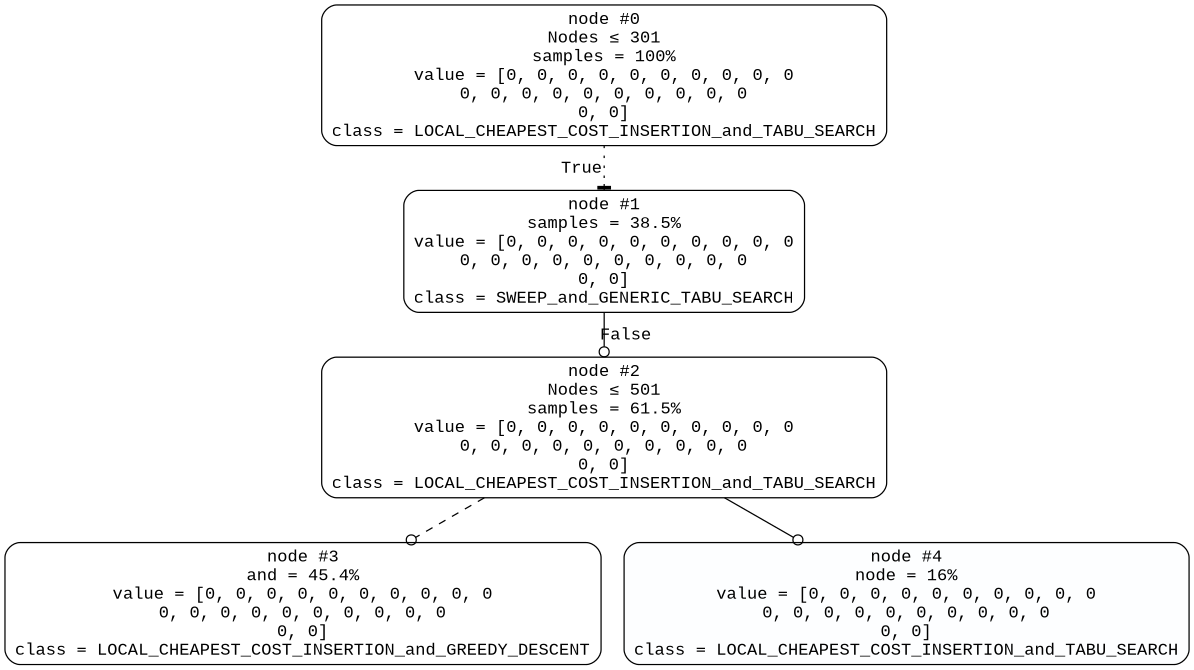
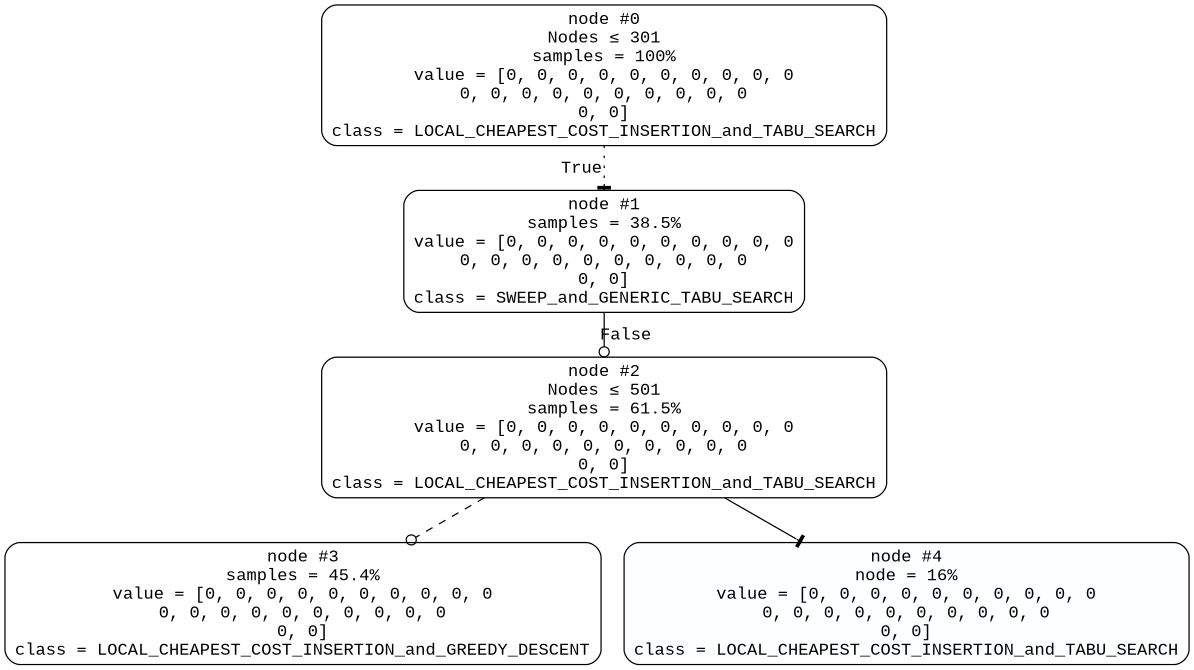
(759, 518) -> (760, 518)
(303, 575) -> (303, 575)
